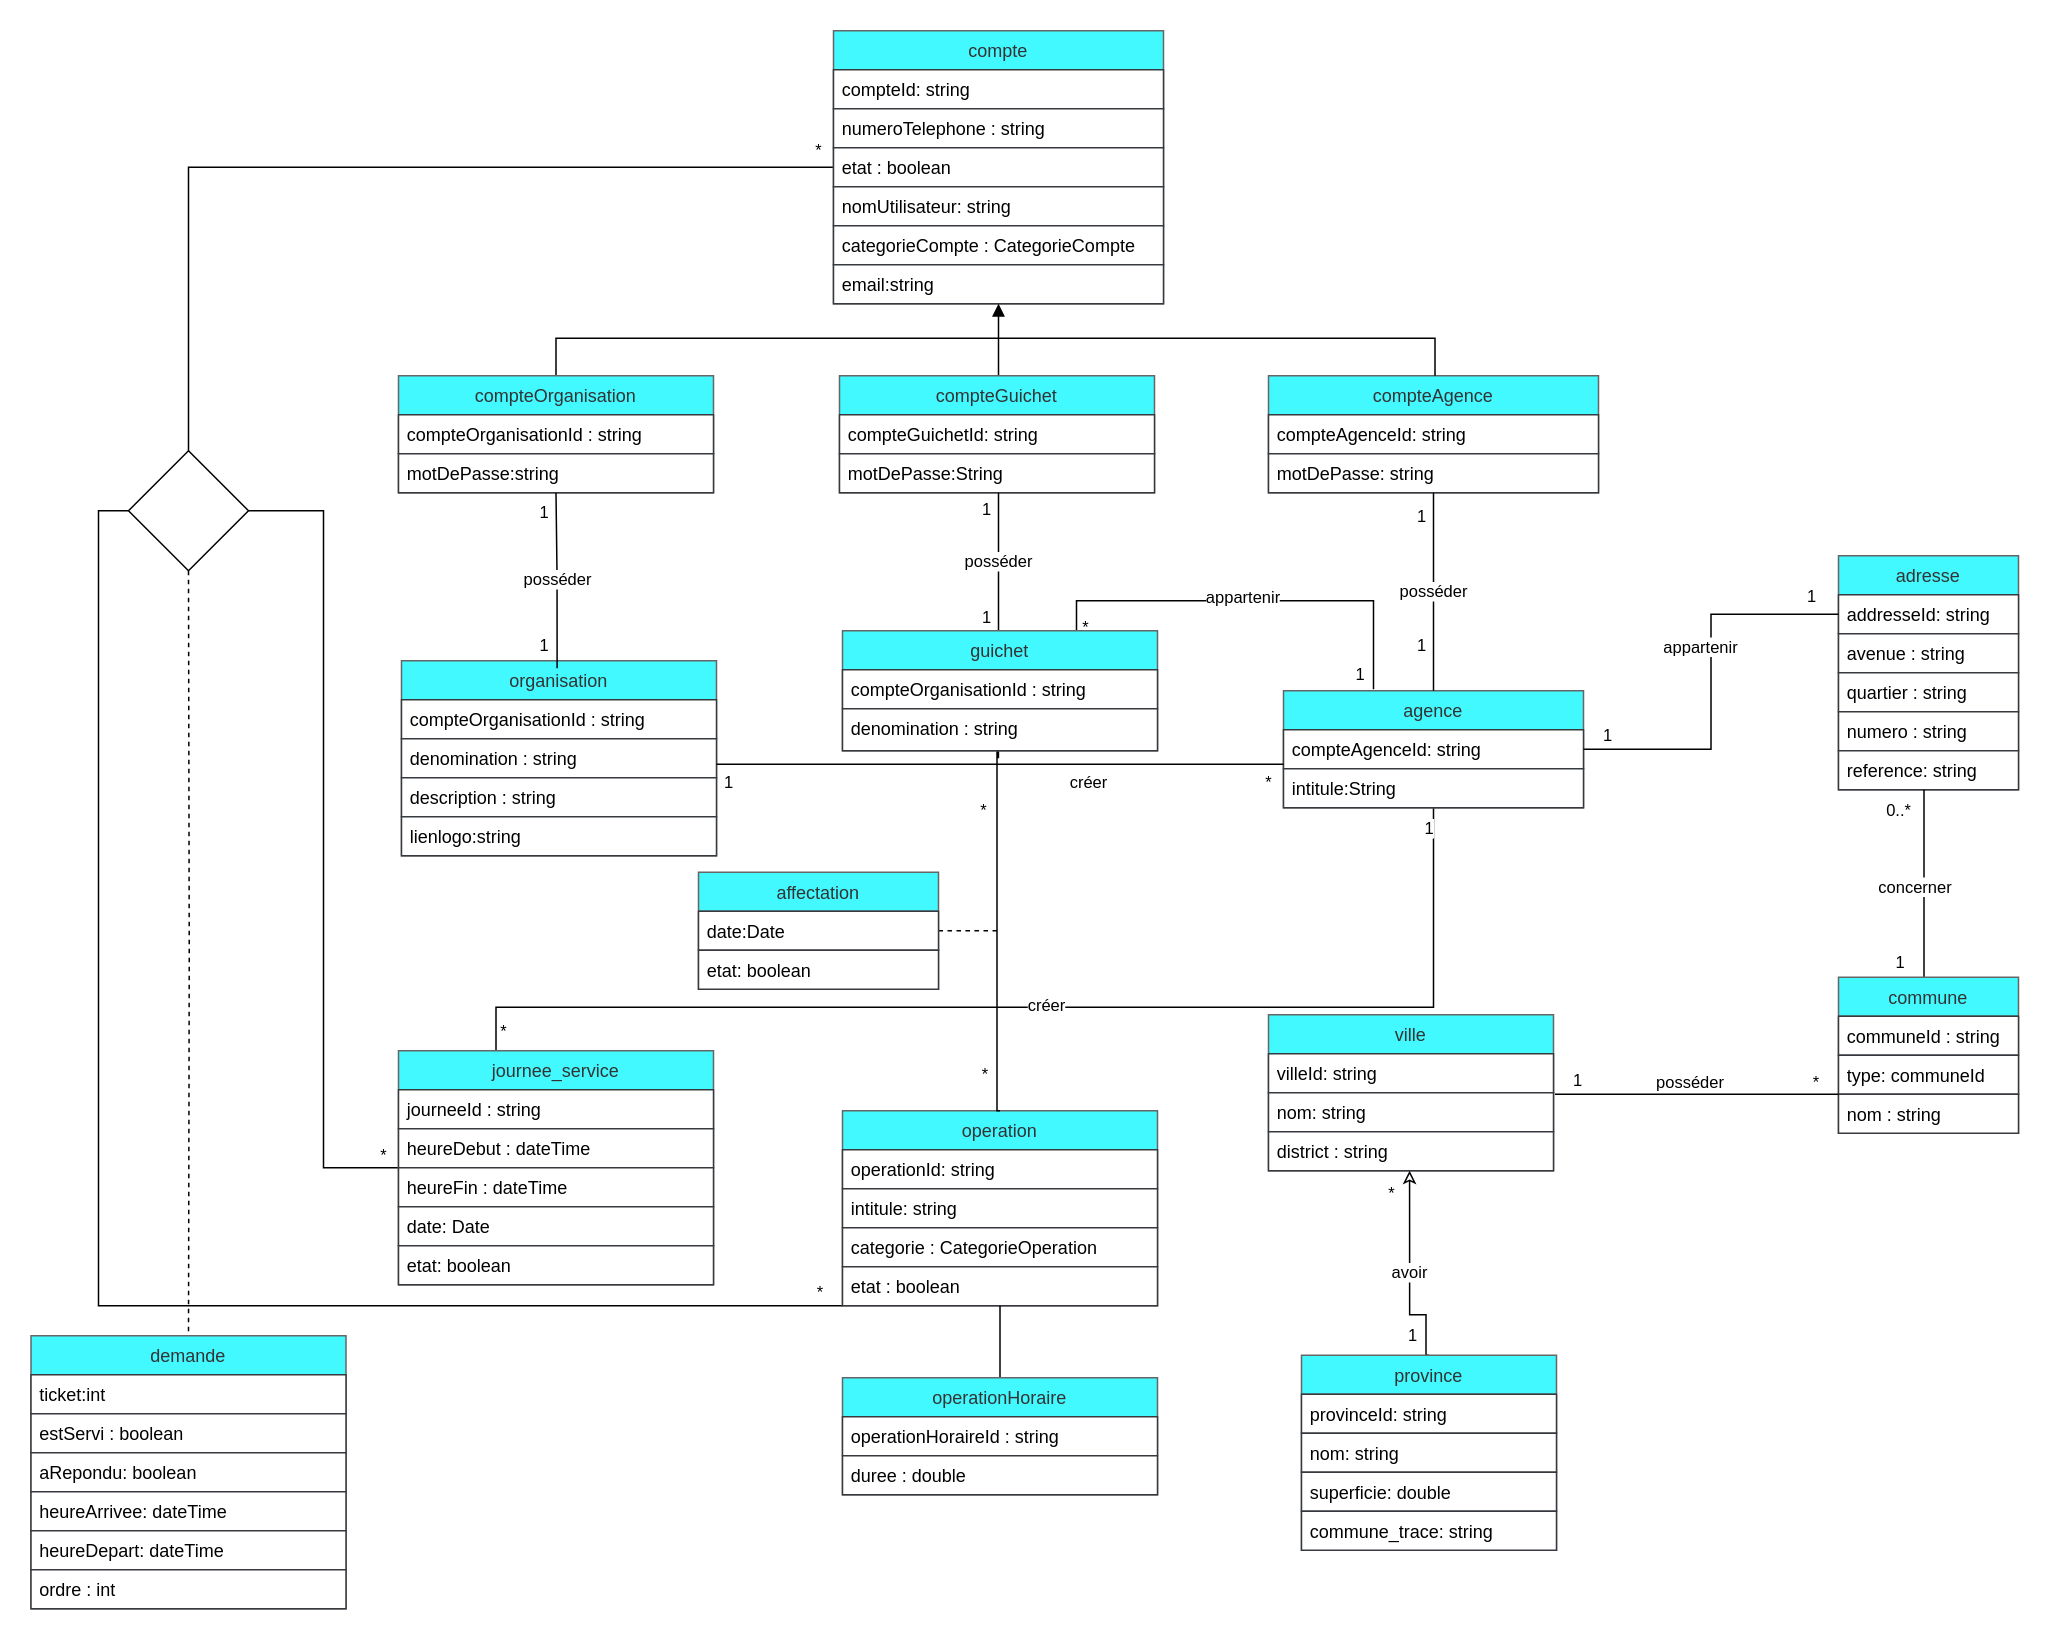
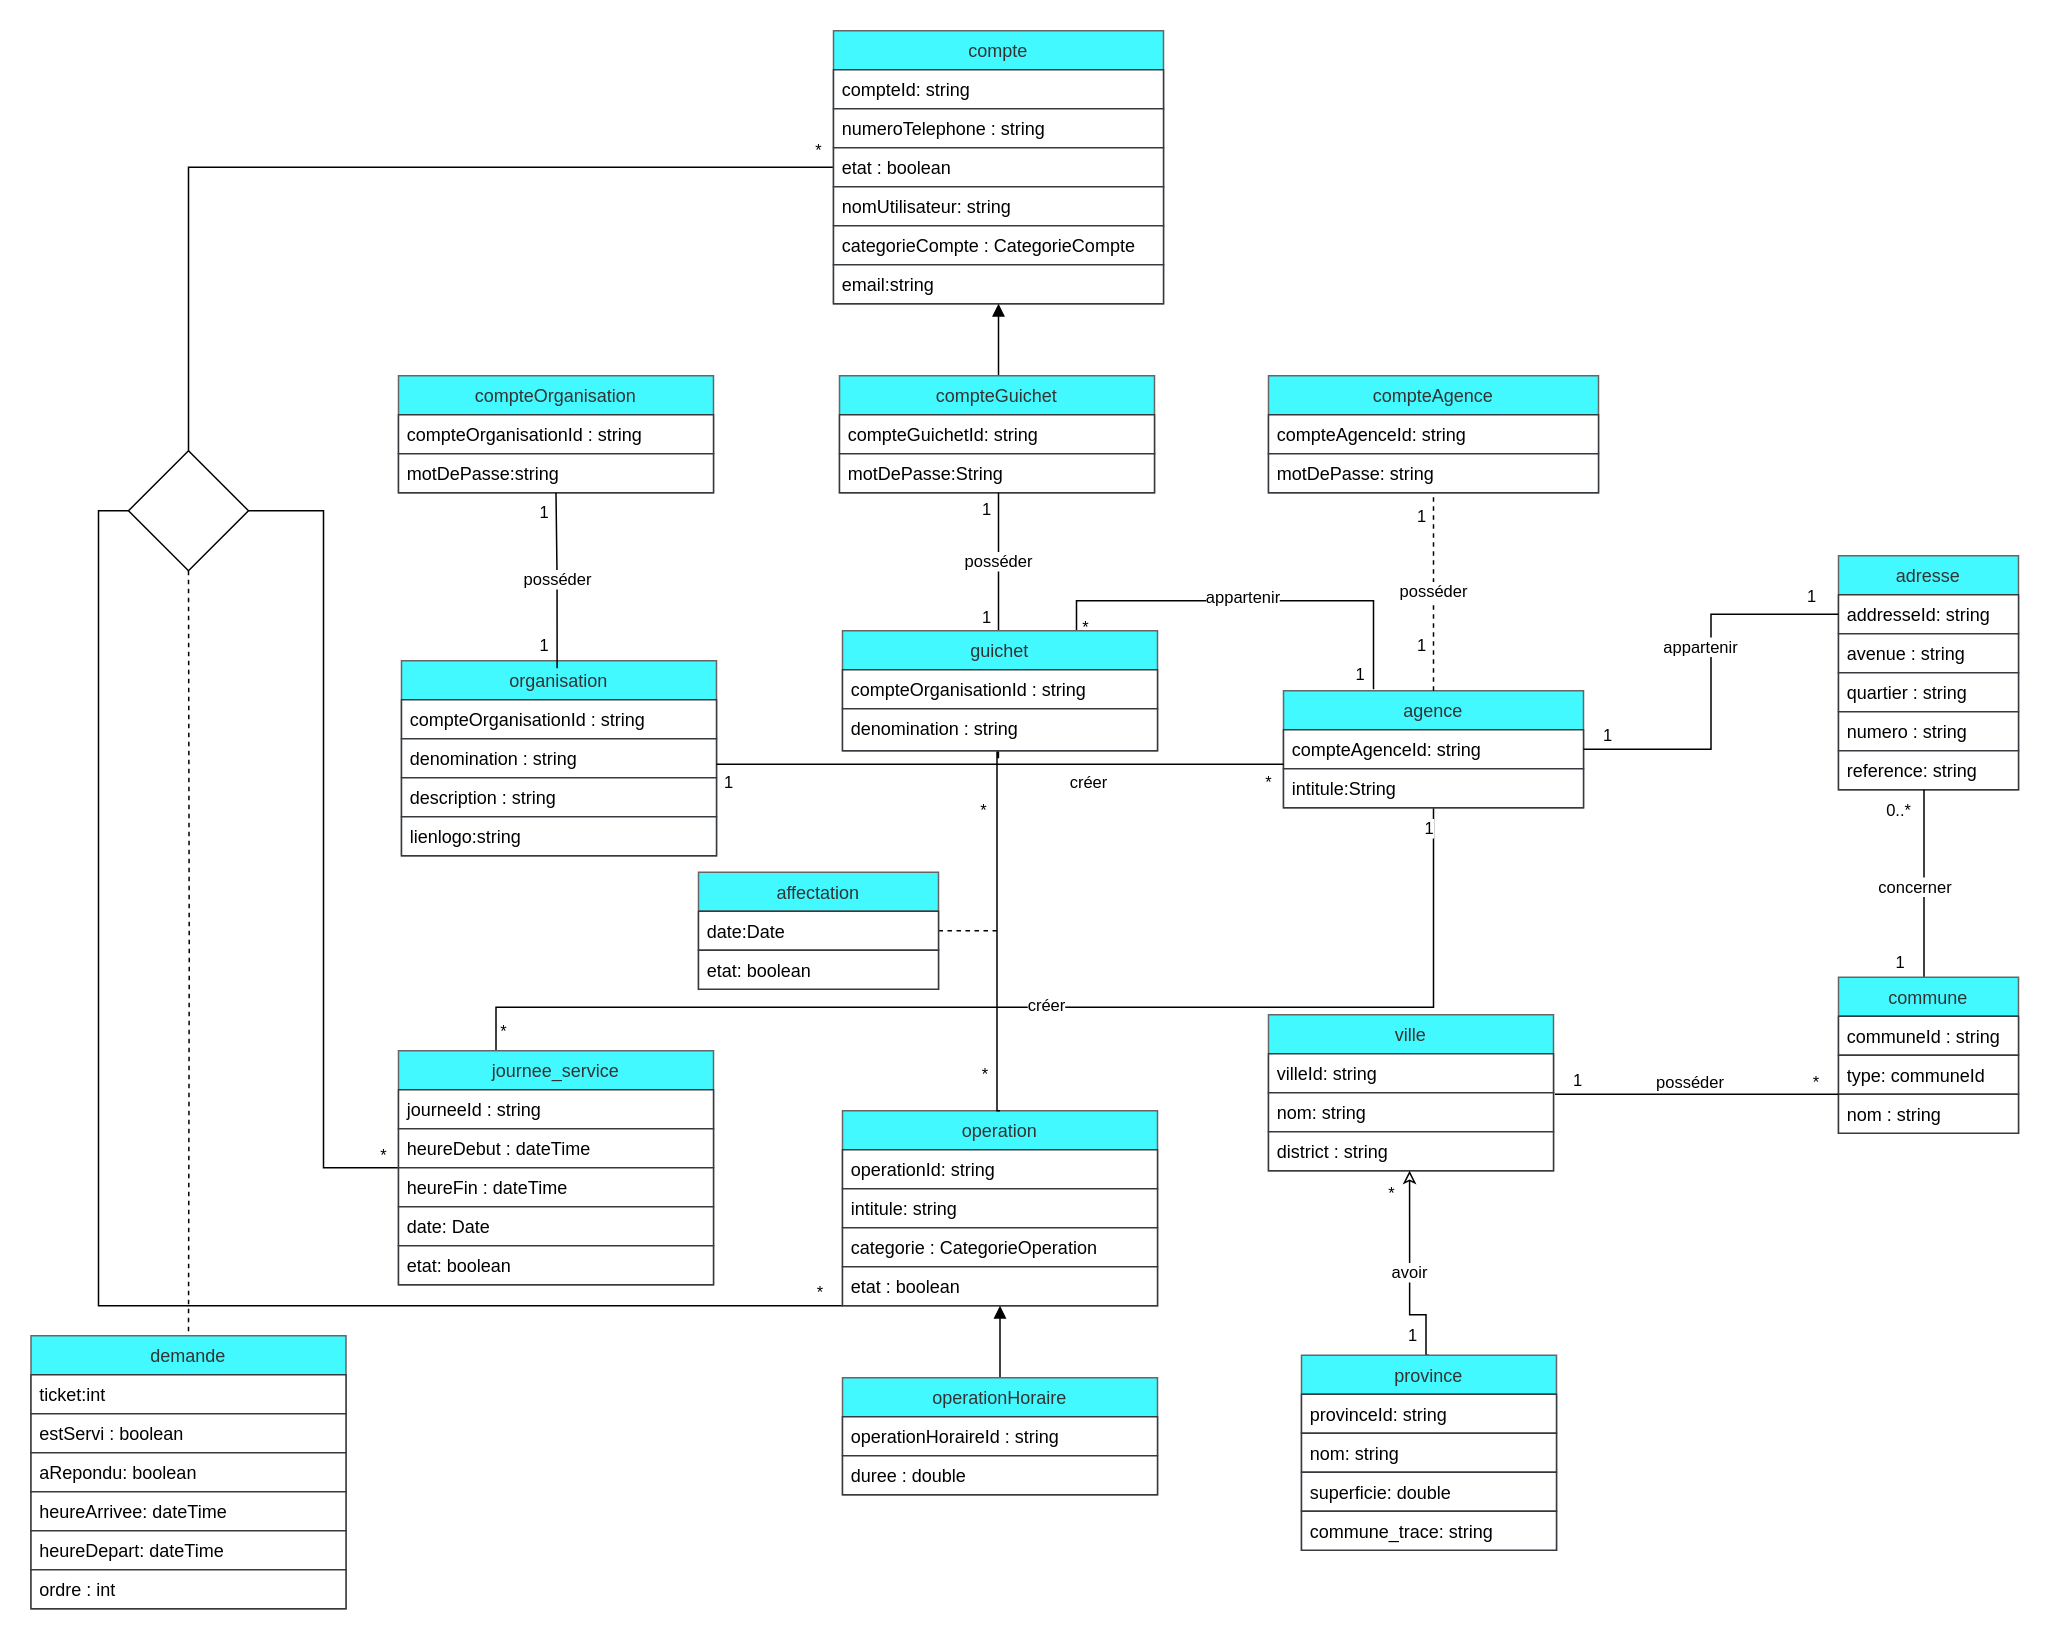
(995, 338) -> none
(1433, 644) -> (1433, 644)
(1000, 1314) -> (1000, 1319)
